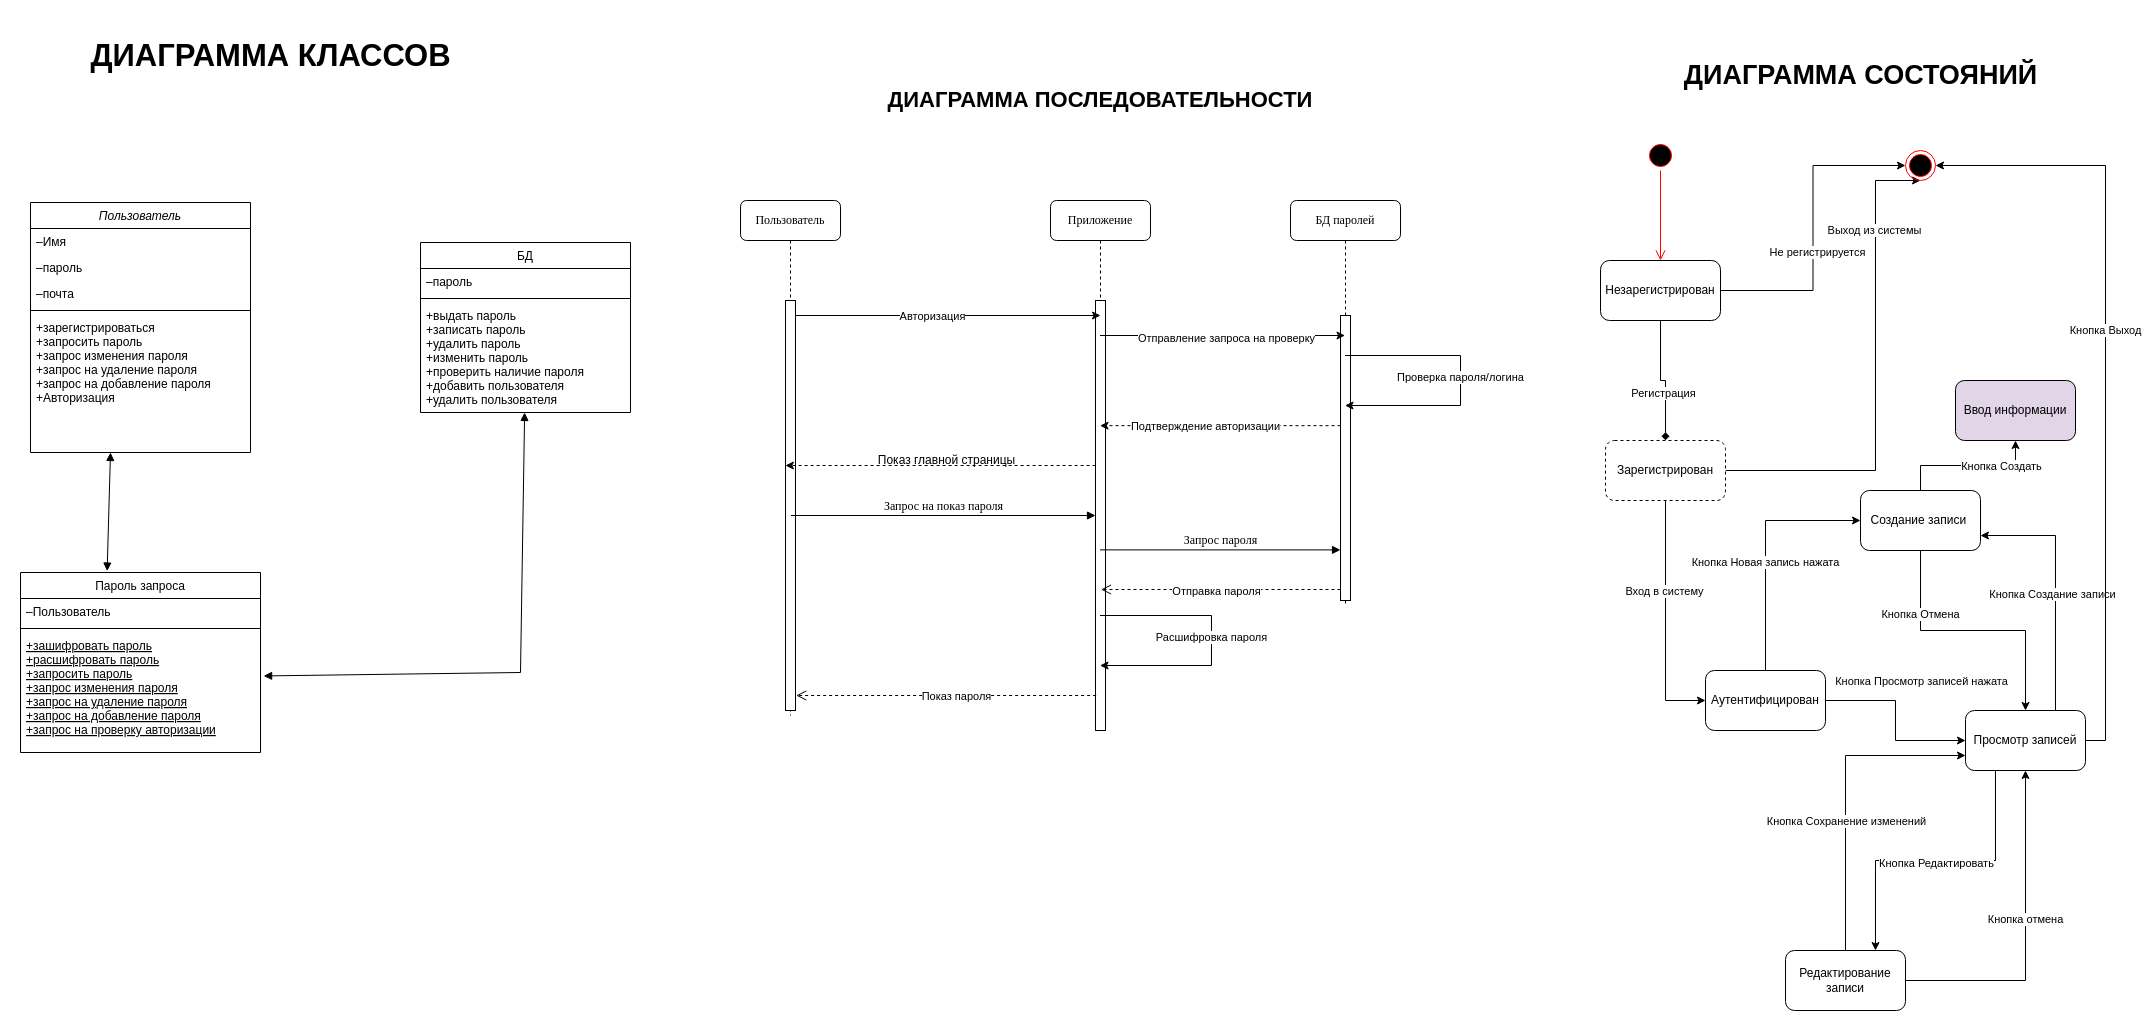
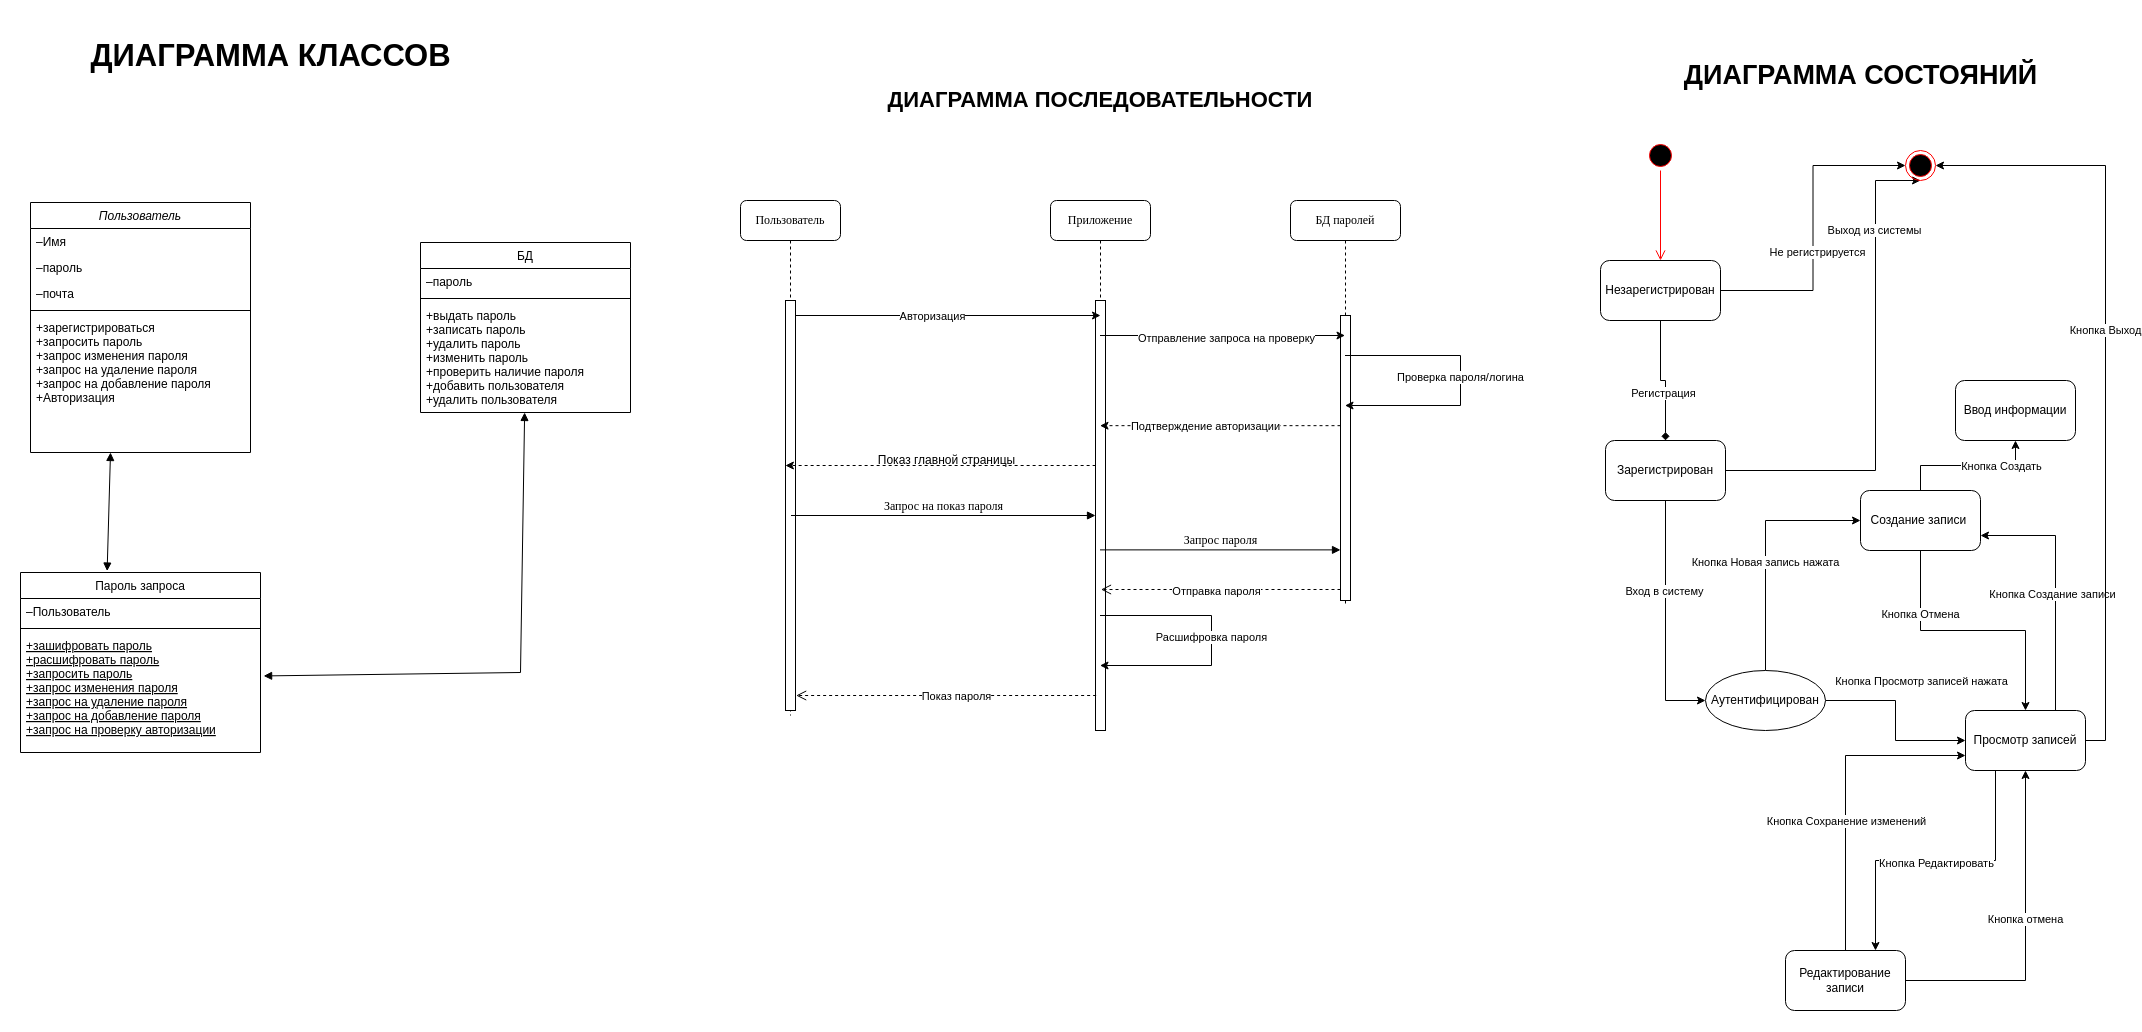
(2016, 411) -> (2016, 411)
(1666, 471) -> (1666, 471)
(1766, 701) -> (1766, 701)
